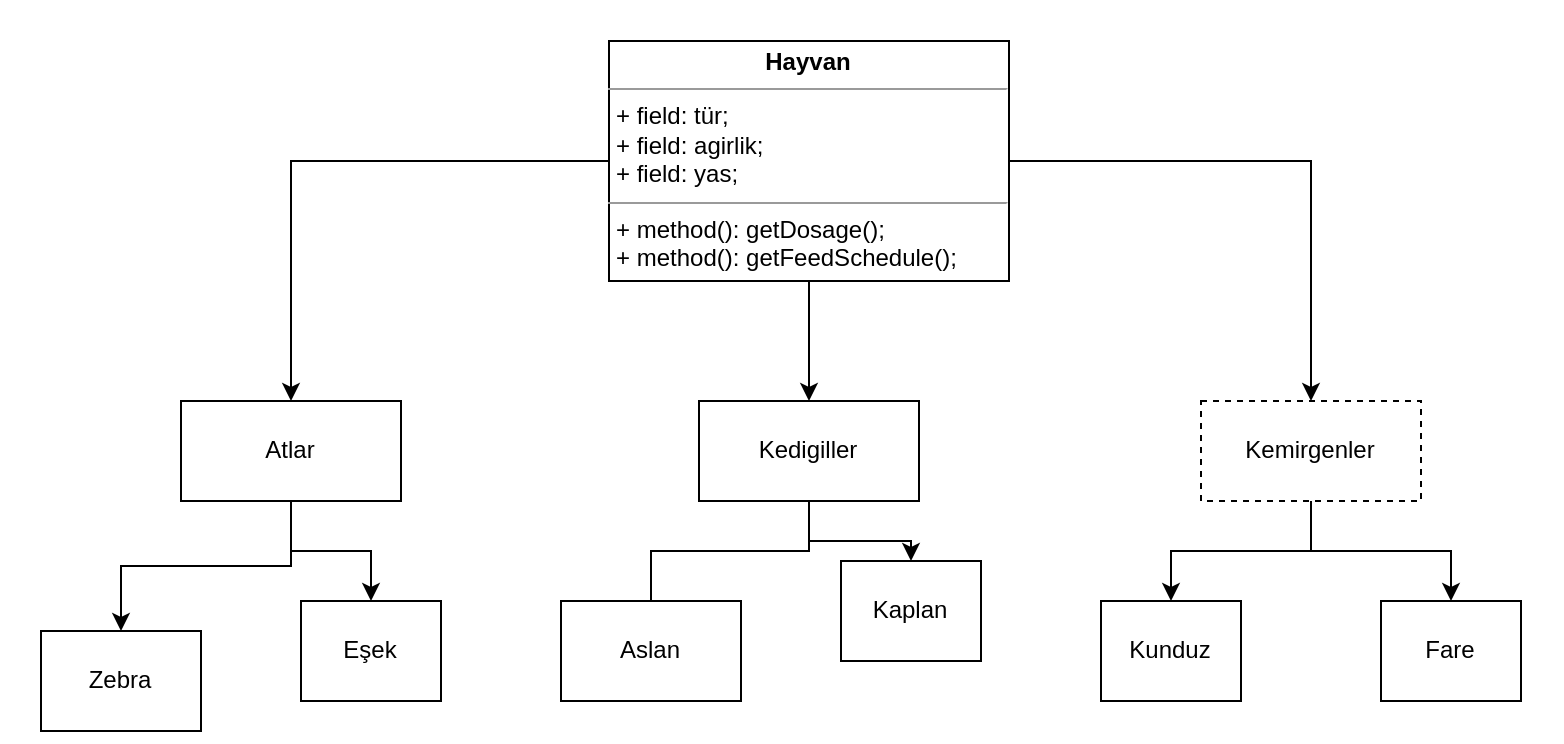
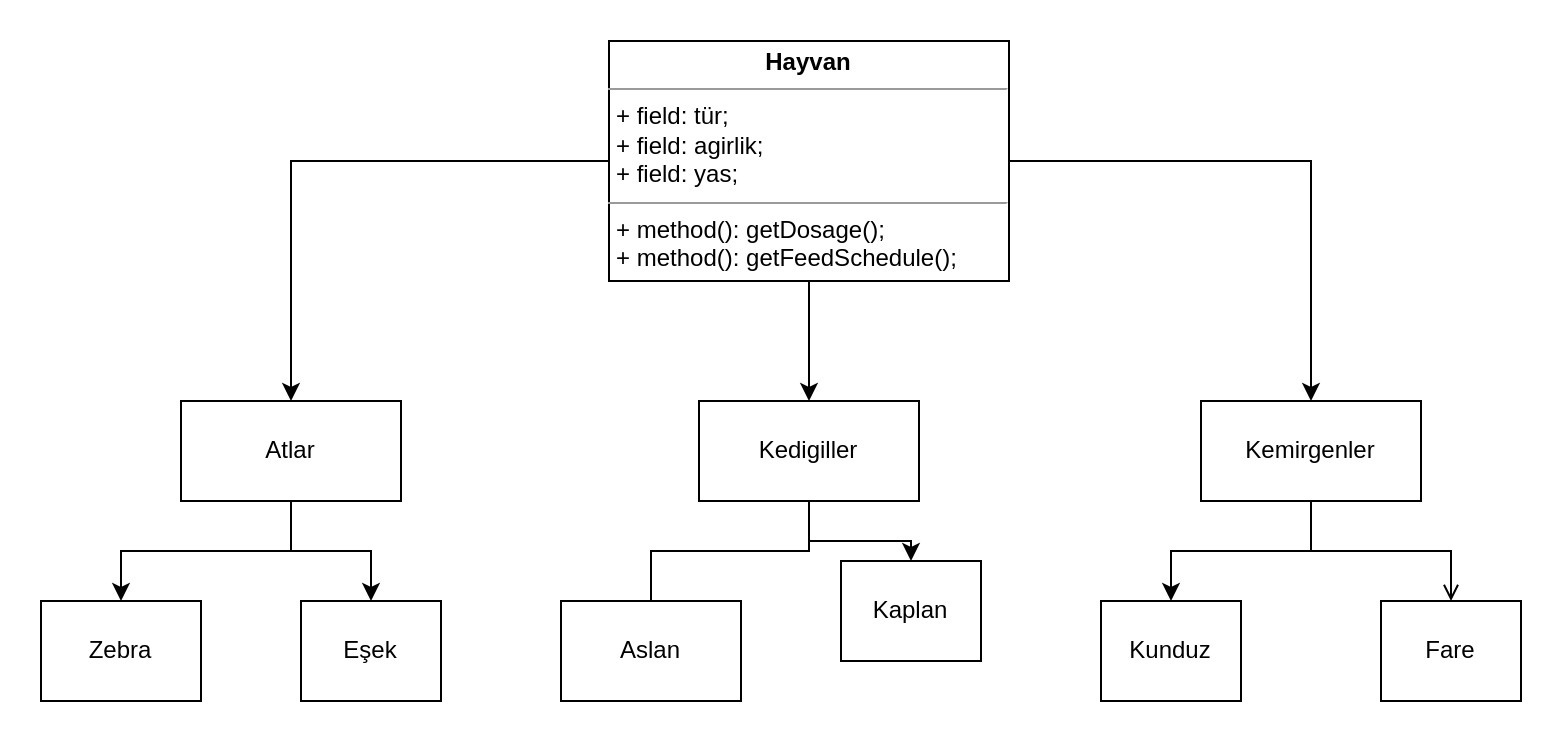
(1311, 451) -> (1311, 451)
(1451, 586) -> (1451, 589)
(121, 681) -> (121, 651)
